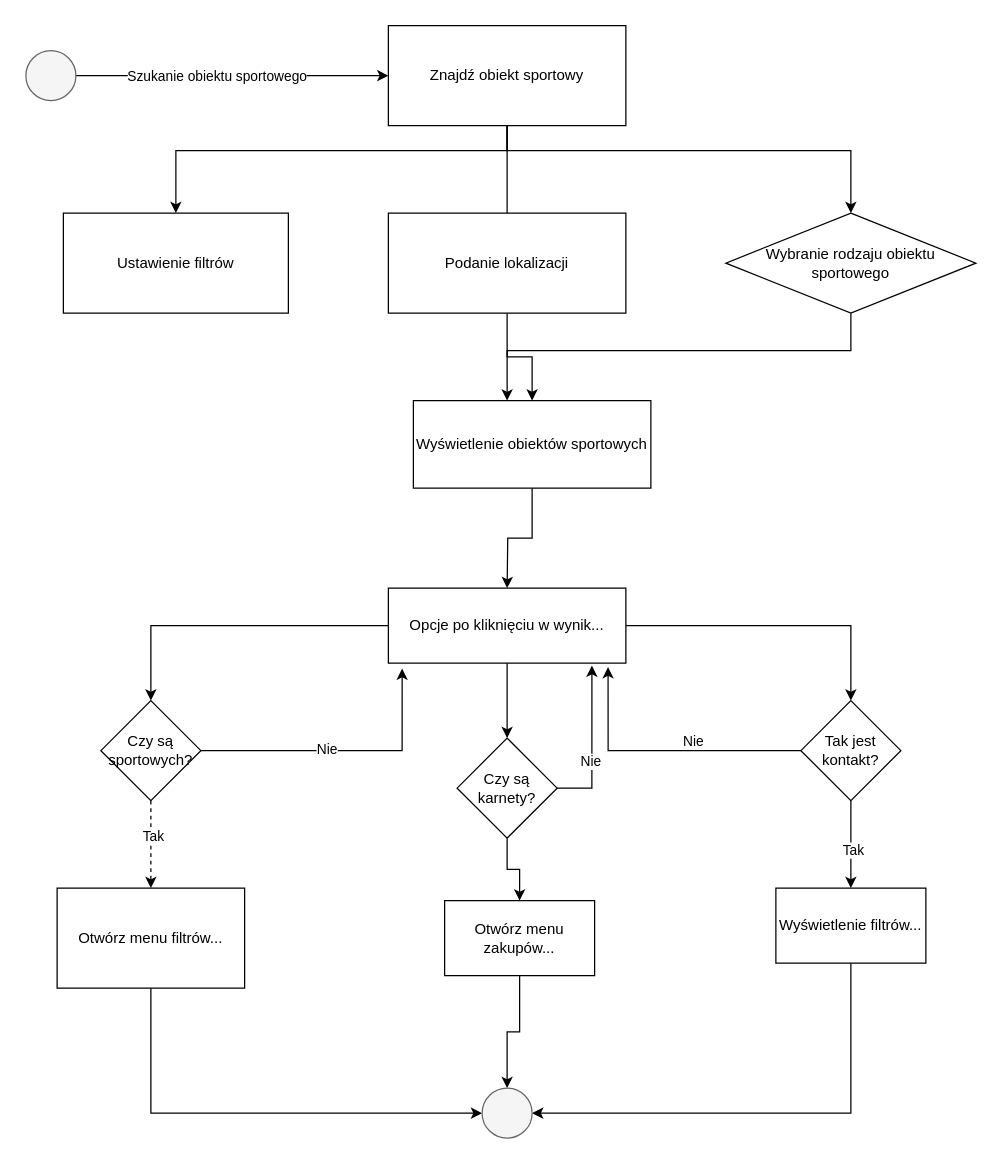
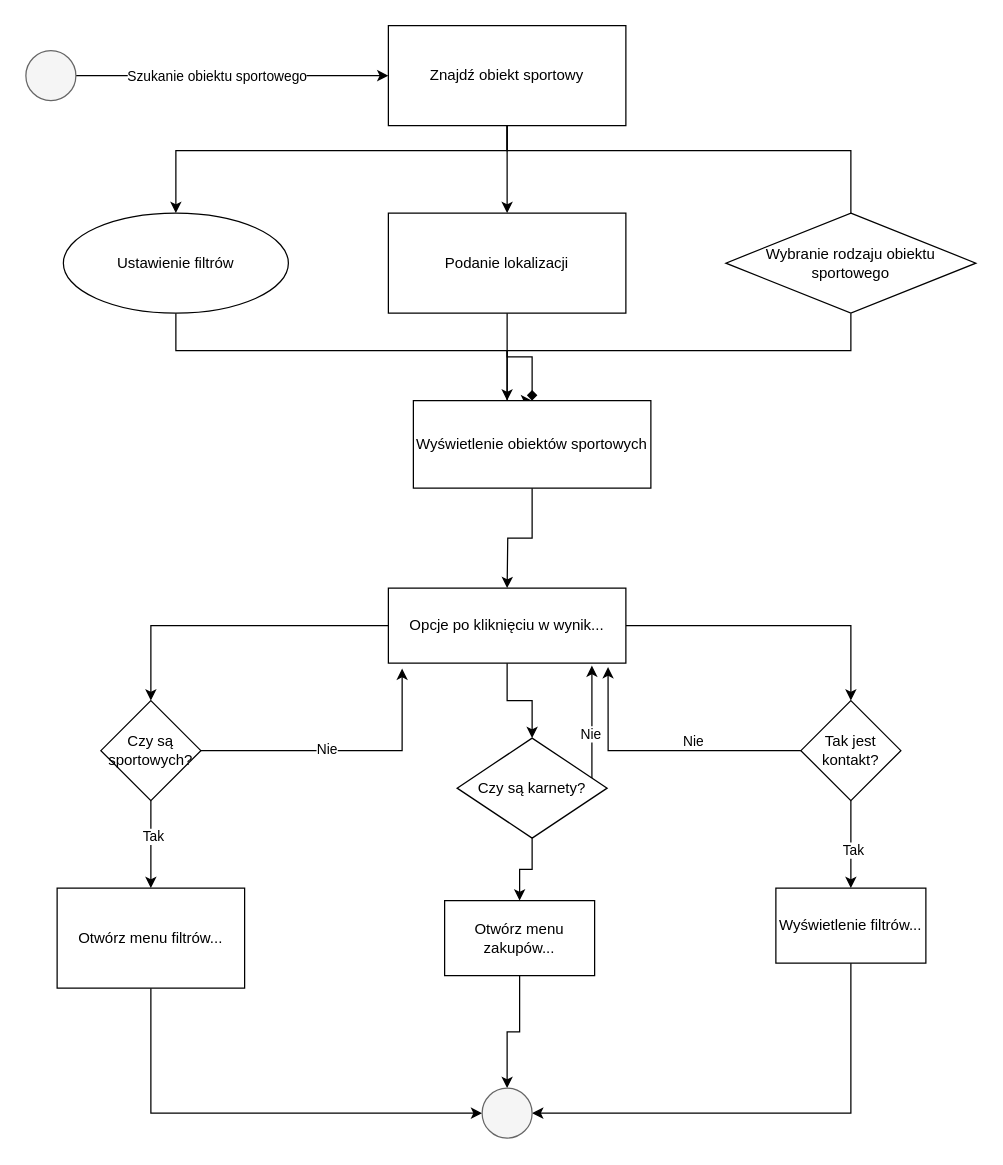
(851, 203) -> (851, 206)
(507, 206) -> (507, 203)
(176, 263) -> (176, 263)
none -> (321, 351)
(532, 391) -> (532, 390)
(507, 788) -> (532, 788)
(151, 860) -> (151, 860)
